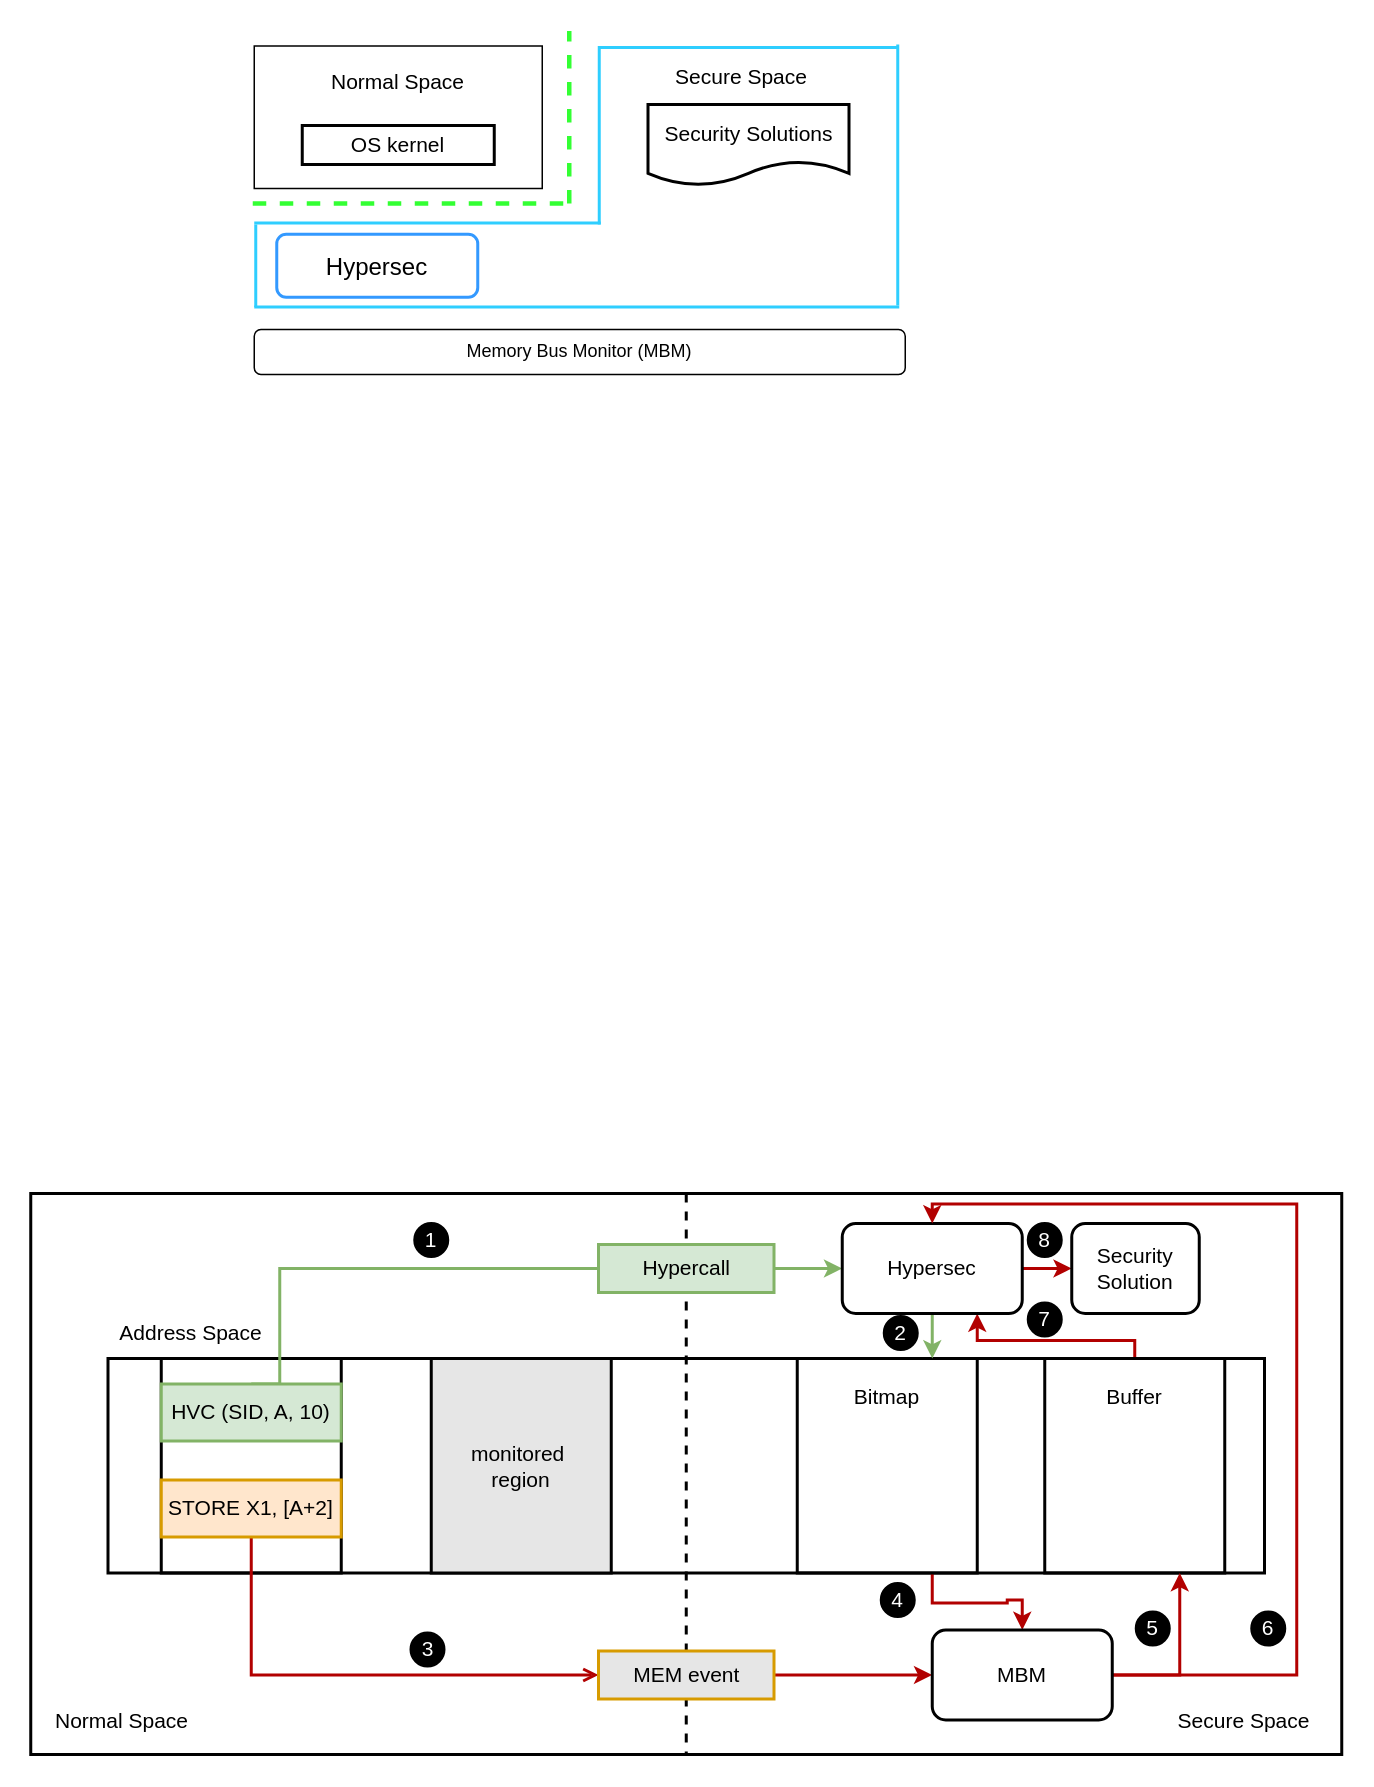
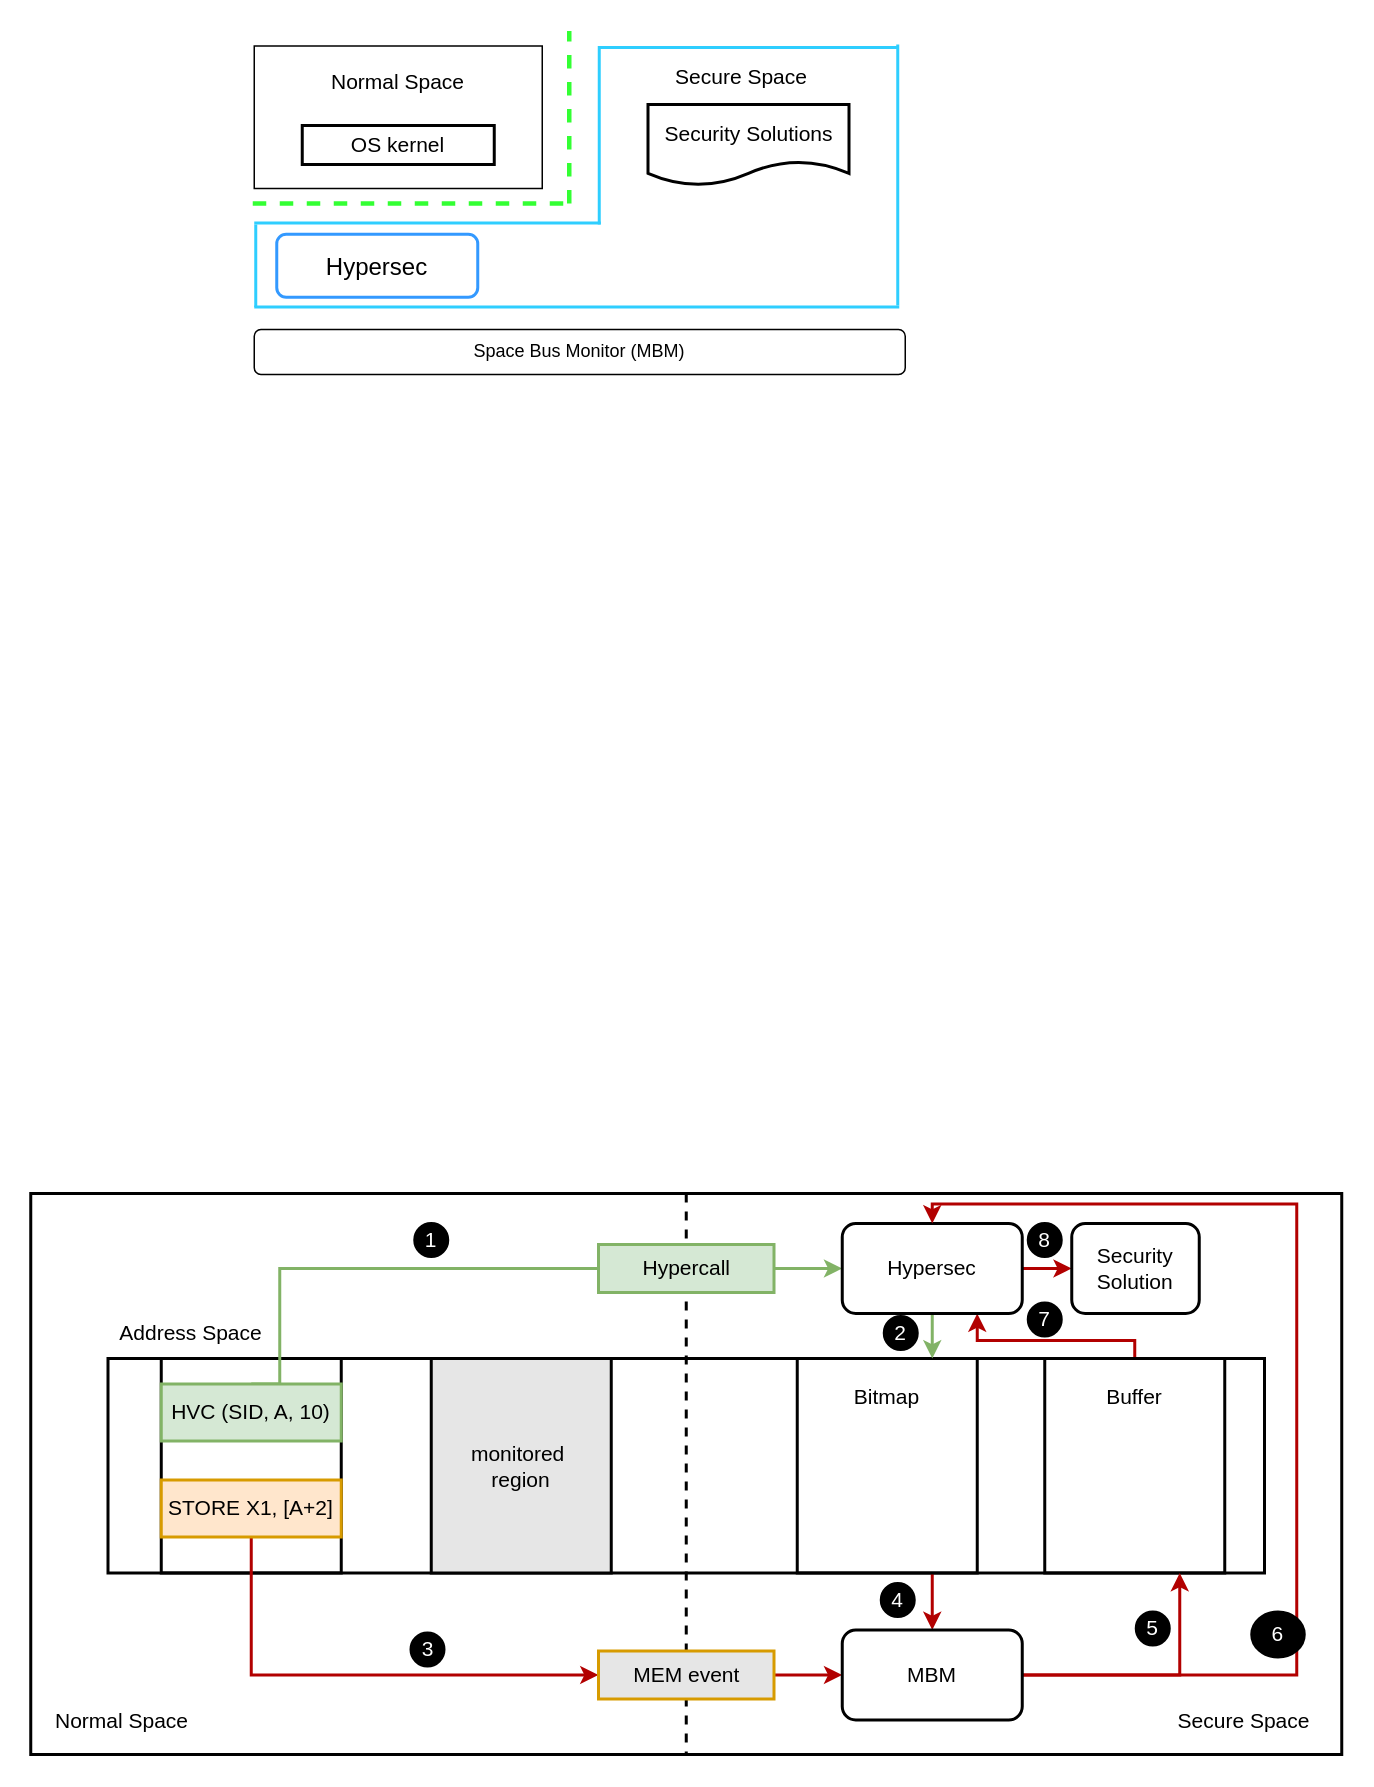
(580, 352) -> (580, 352)
(1268, 1628) -> (1278, 1634)
(584, 1675) -> (583, 1675)
(1022, 1675) -> (932, 1675)
